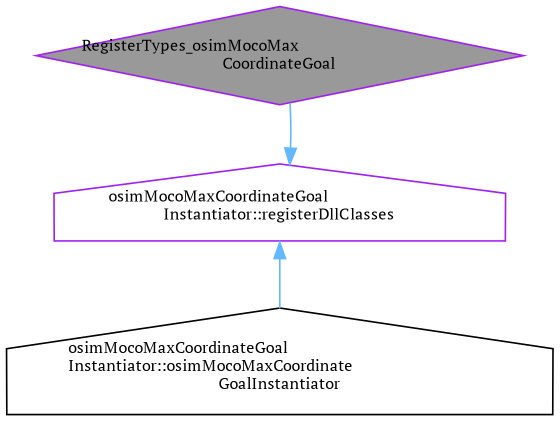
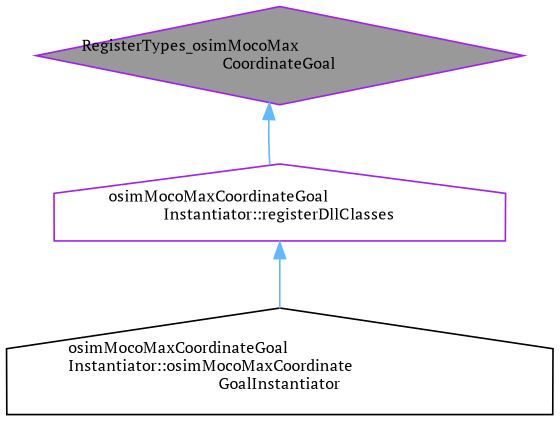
(291, 125) -> (269, 142)
